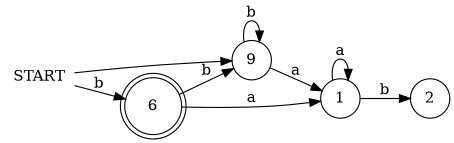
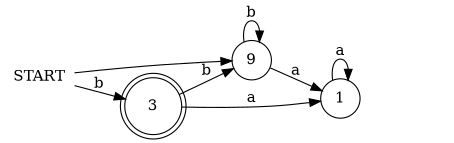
(430, 98) -> none
(153, 106) -> (153, 106)
